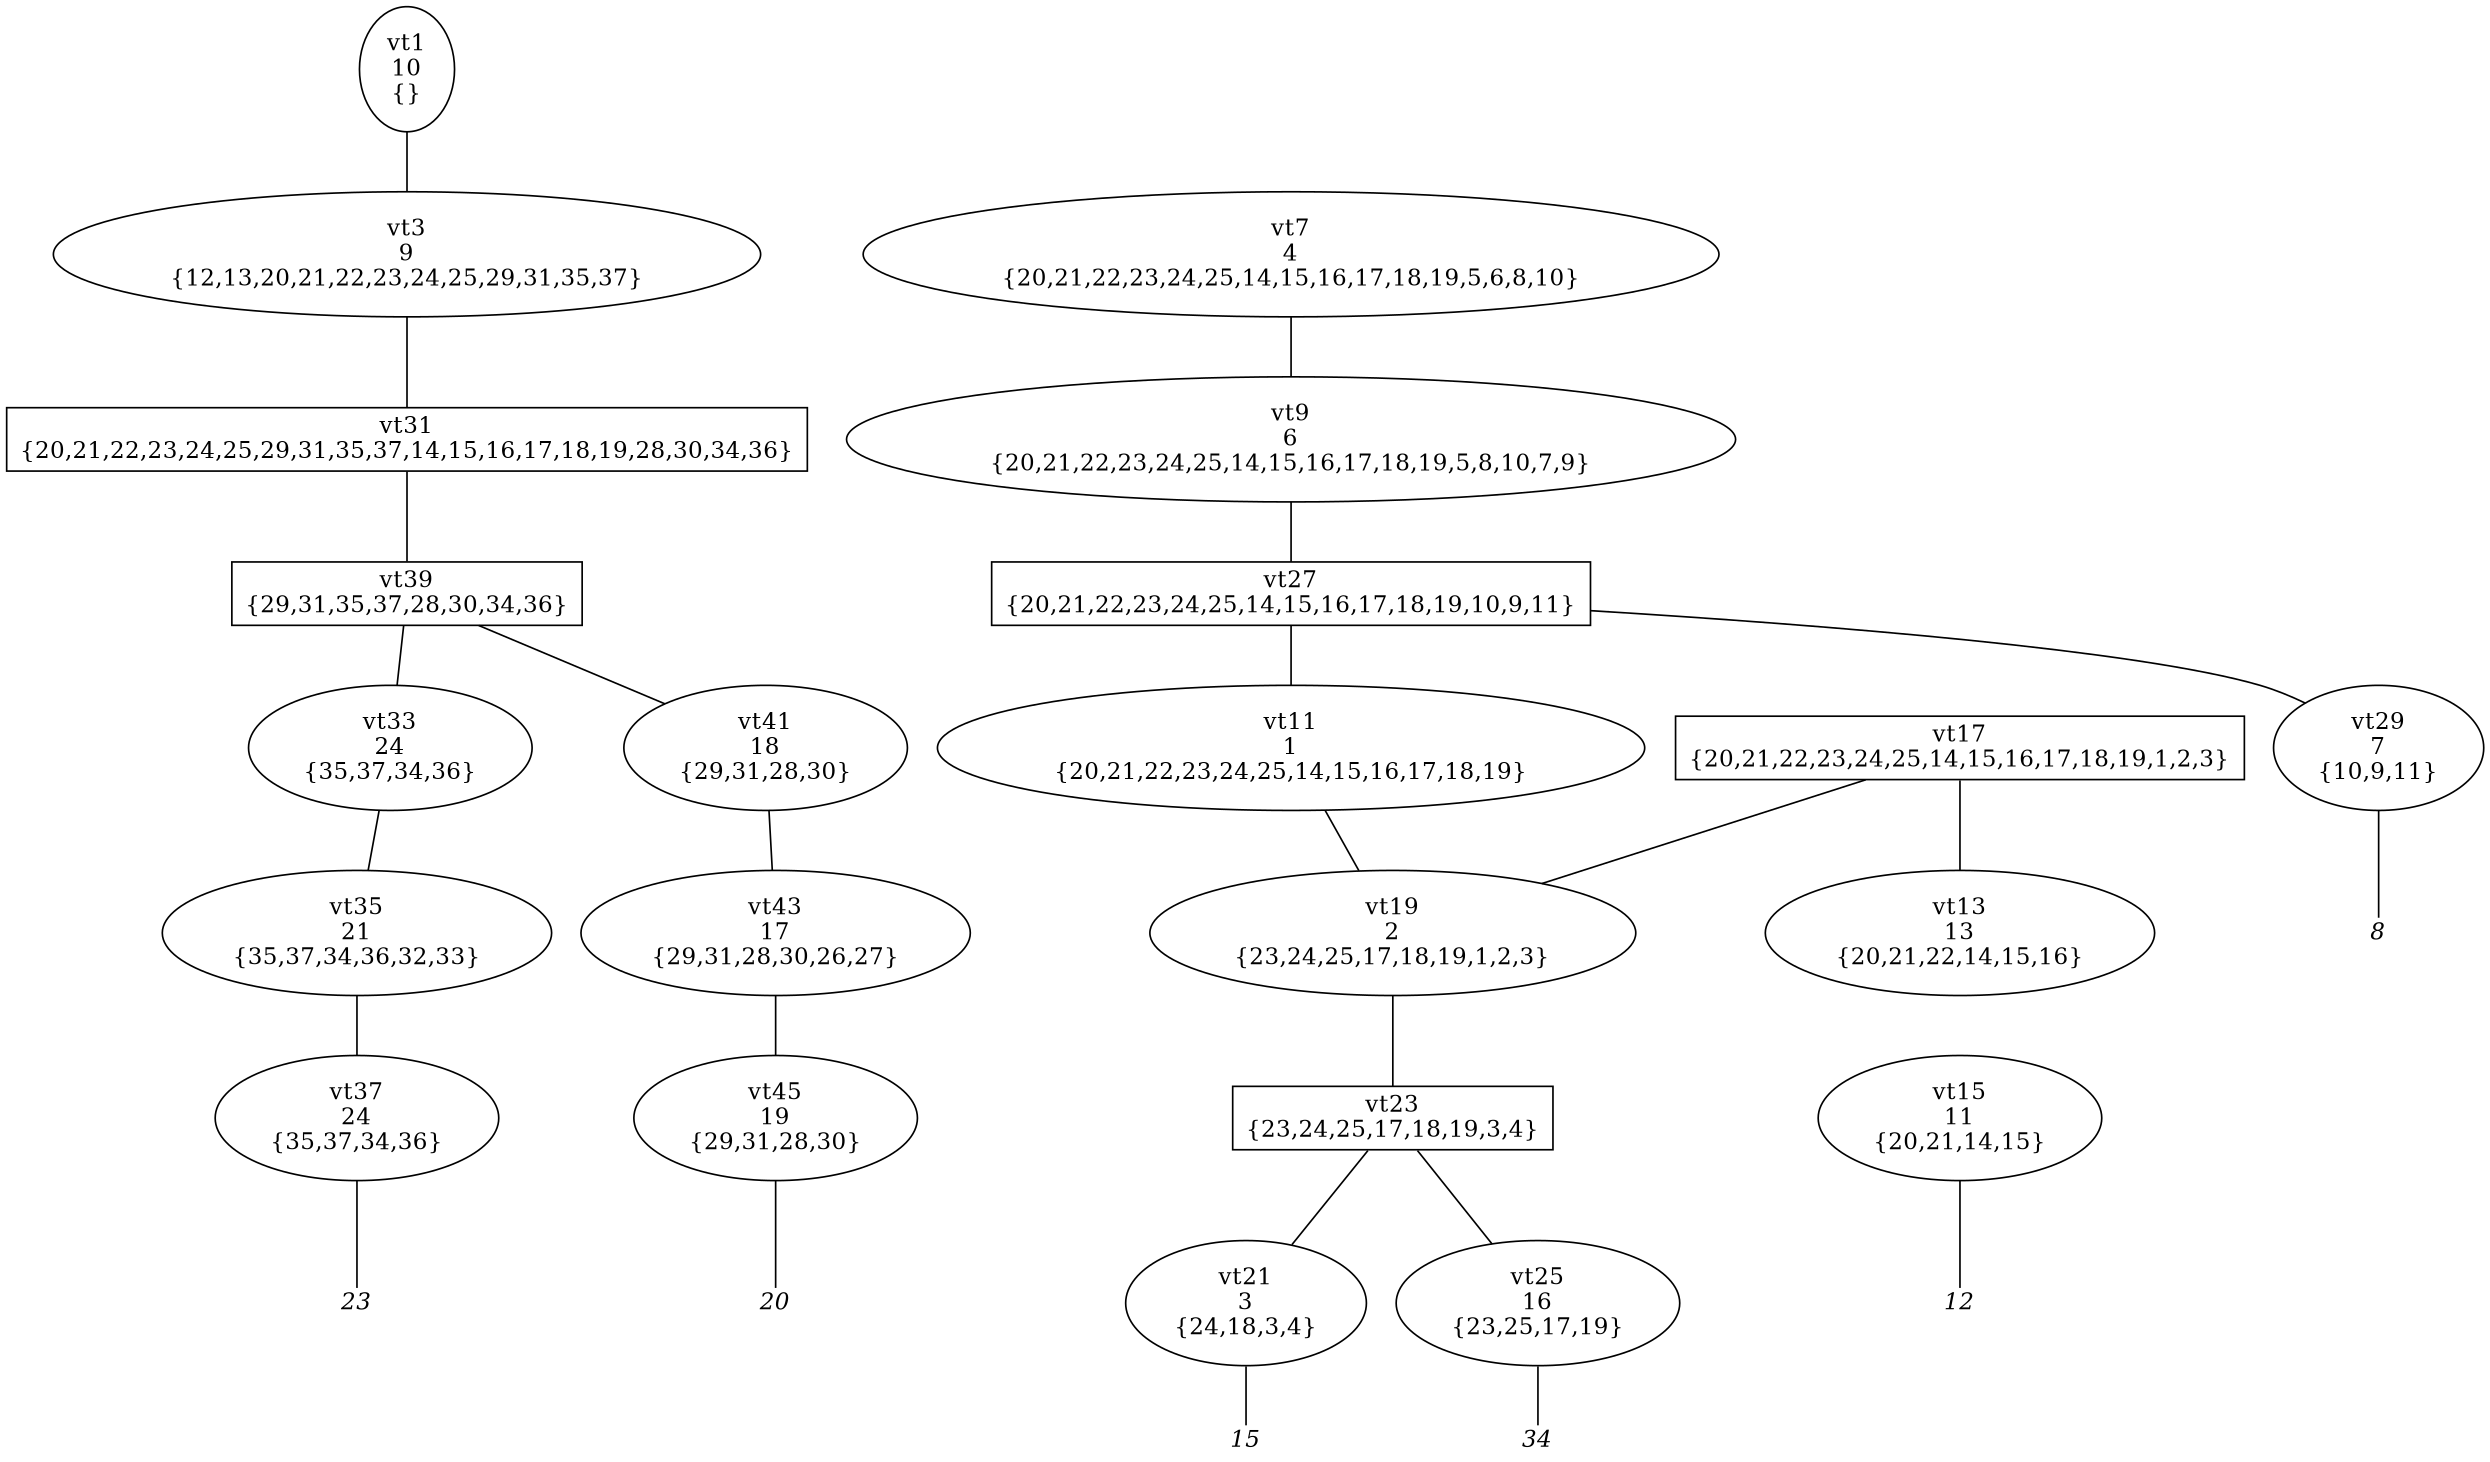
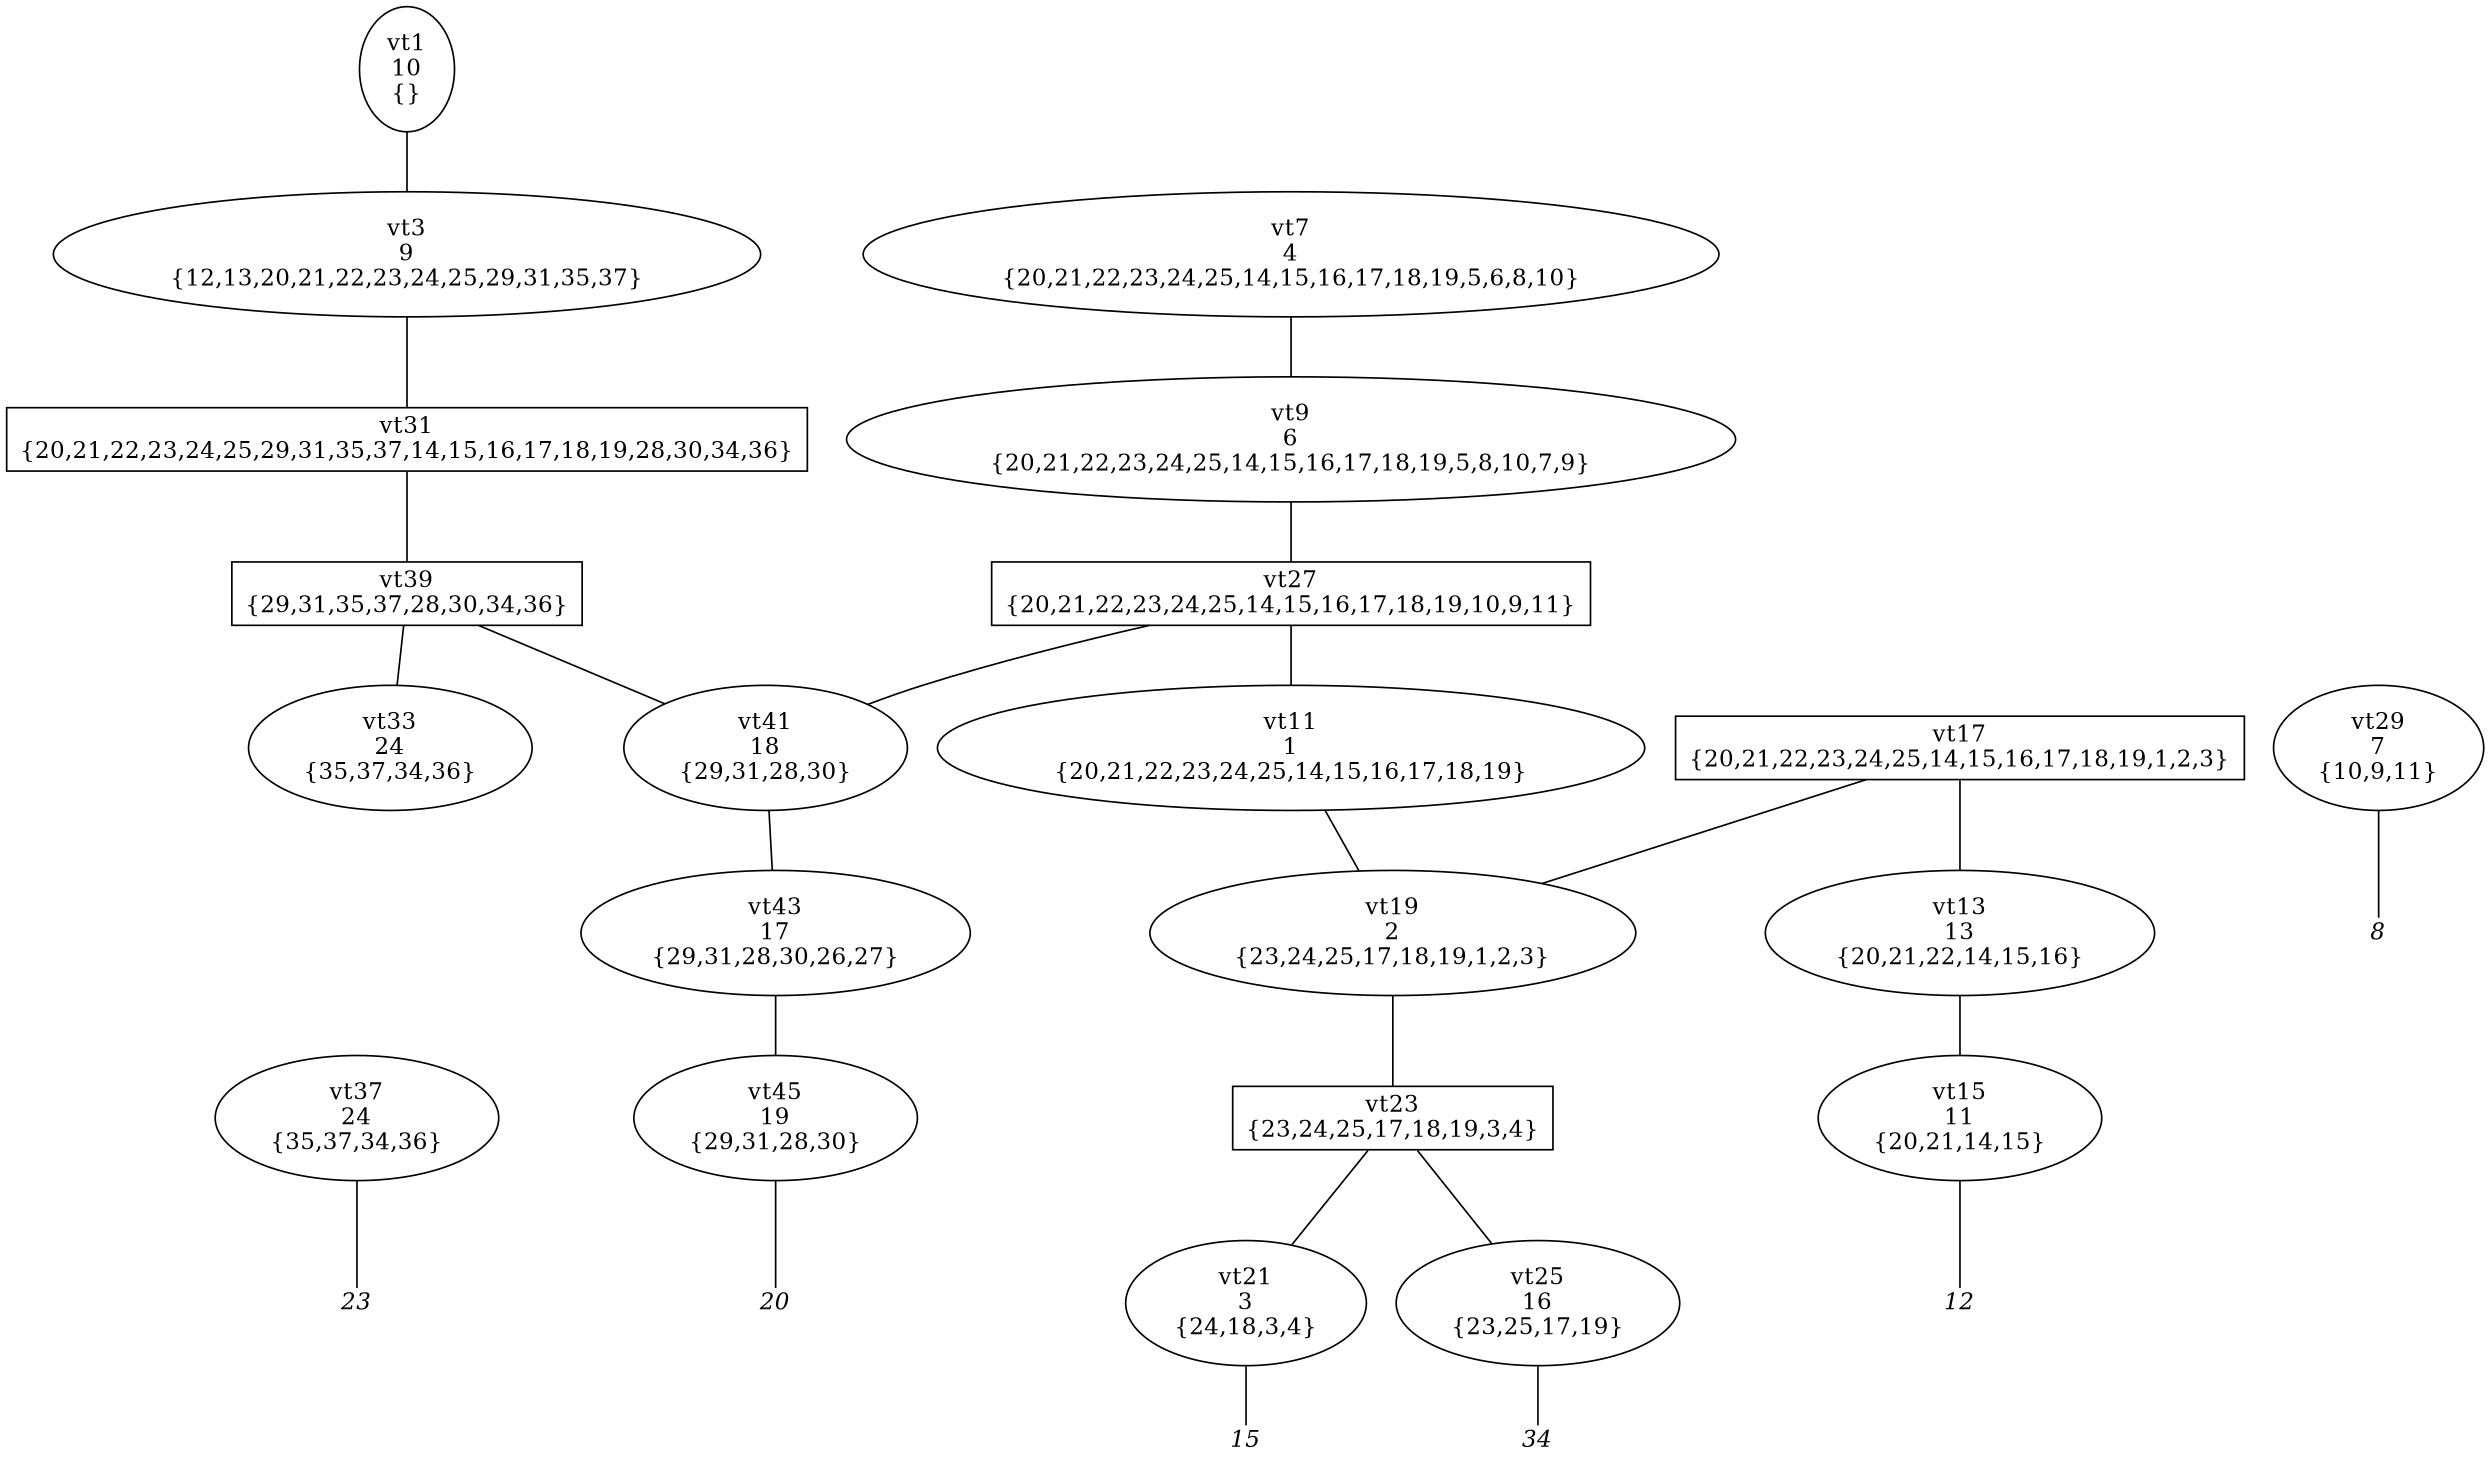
(1951, 639) -> (1007, 661)
(357, 933) -> none
none -> (1960, 1025)
